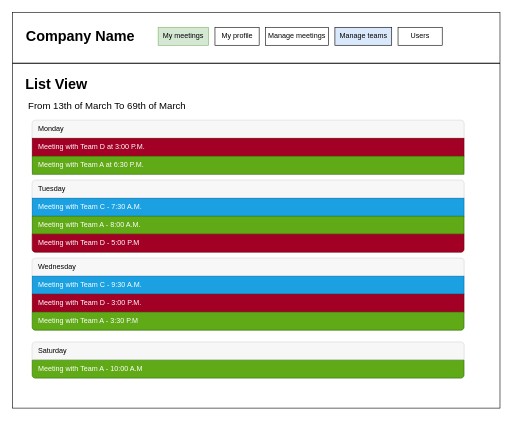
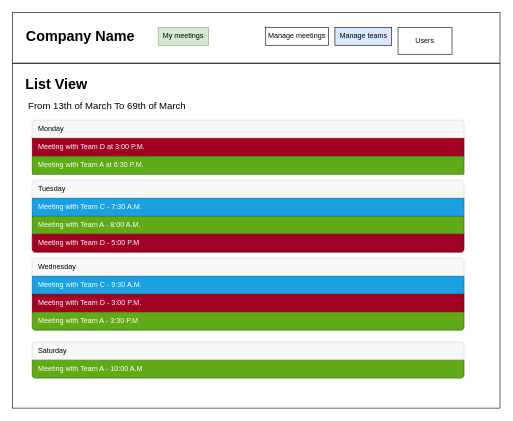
(237, 36) -> none
(420, 36) -> (425, 41)
